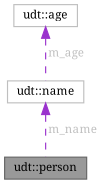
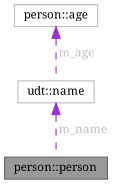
(46, 16) -> (56, 16)
(46, 168) -> (56, 168)
